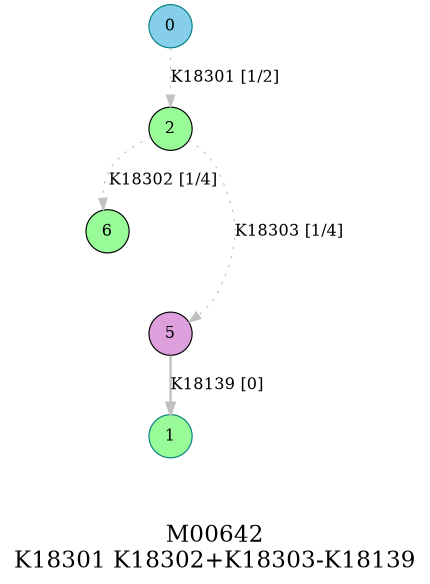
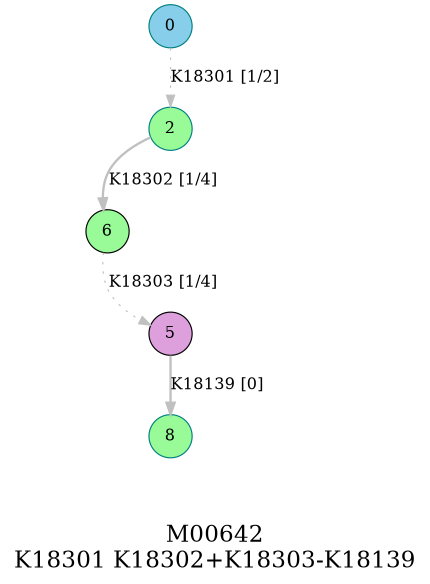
(171, 129) -> (171, 129)
(117, 160) -> (117, 160)
(235, 225) -> (110, 293)
(171, 436) -> (171, 436)
